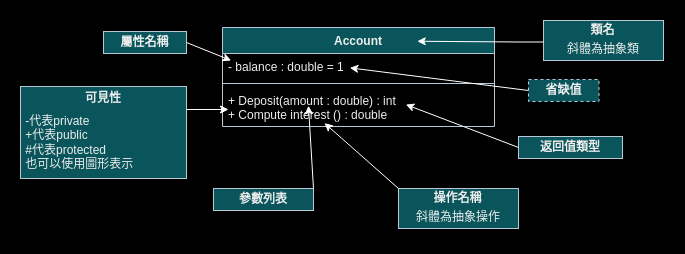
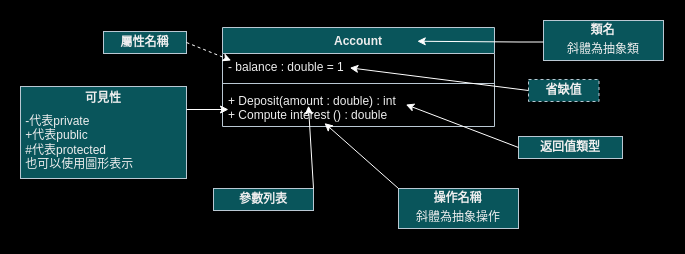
(206, 51) -> (206, 51)
